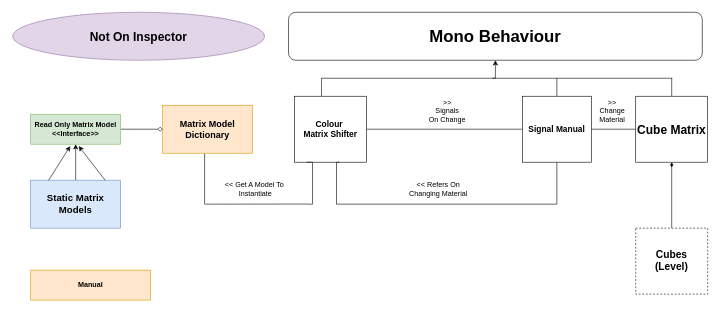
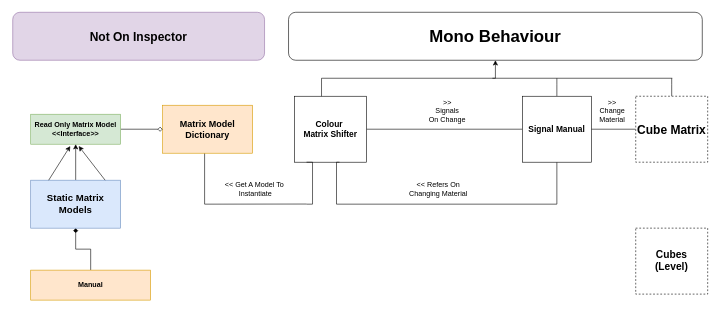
(138, 36) -> (138, 36)
(672, 129) -> (672, 129)
(672, 168) -> none
none -> (75, 248)
